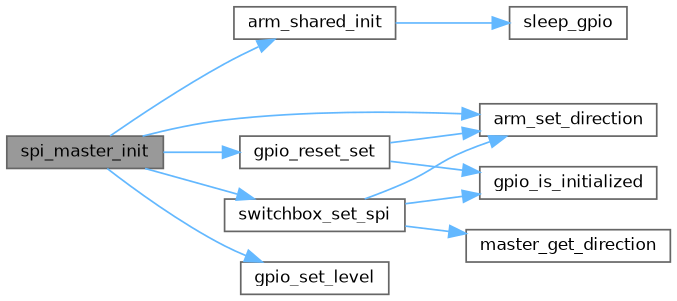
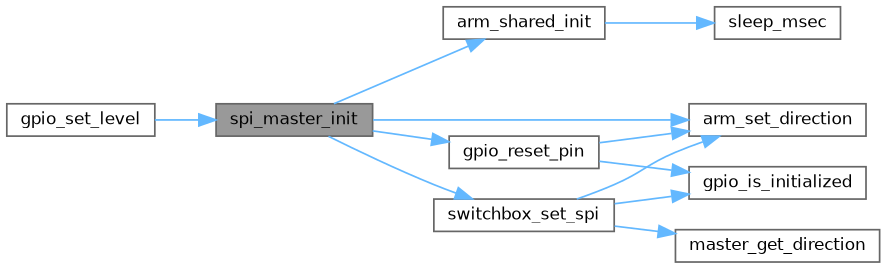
(568, 23) -> (778, 23)
(315, 152) -> (524, 152)
(174, 216) -> (177, 120)
